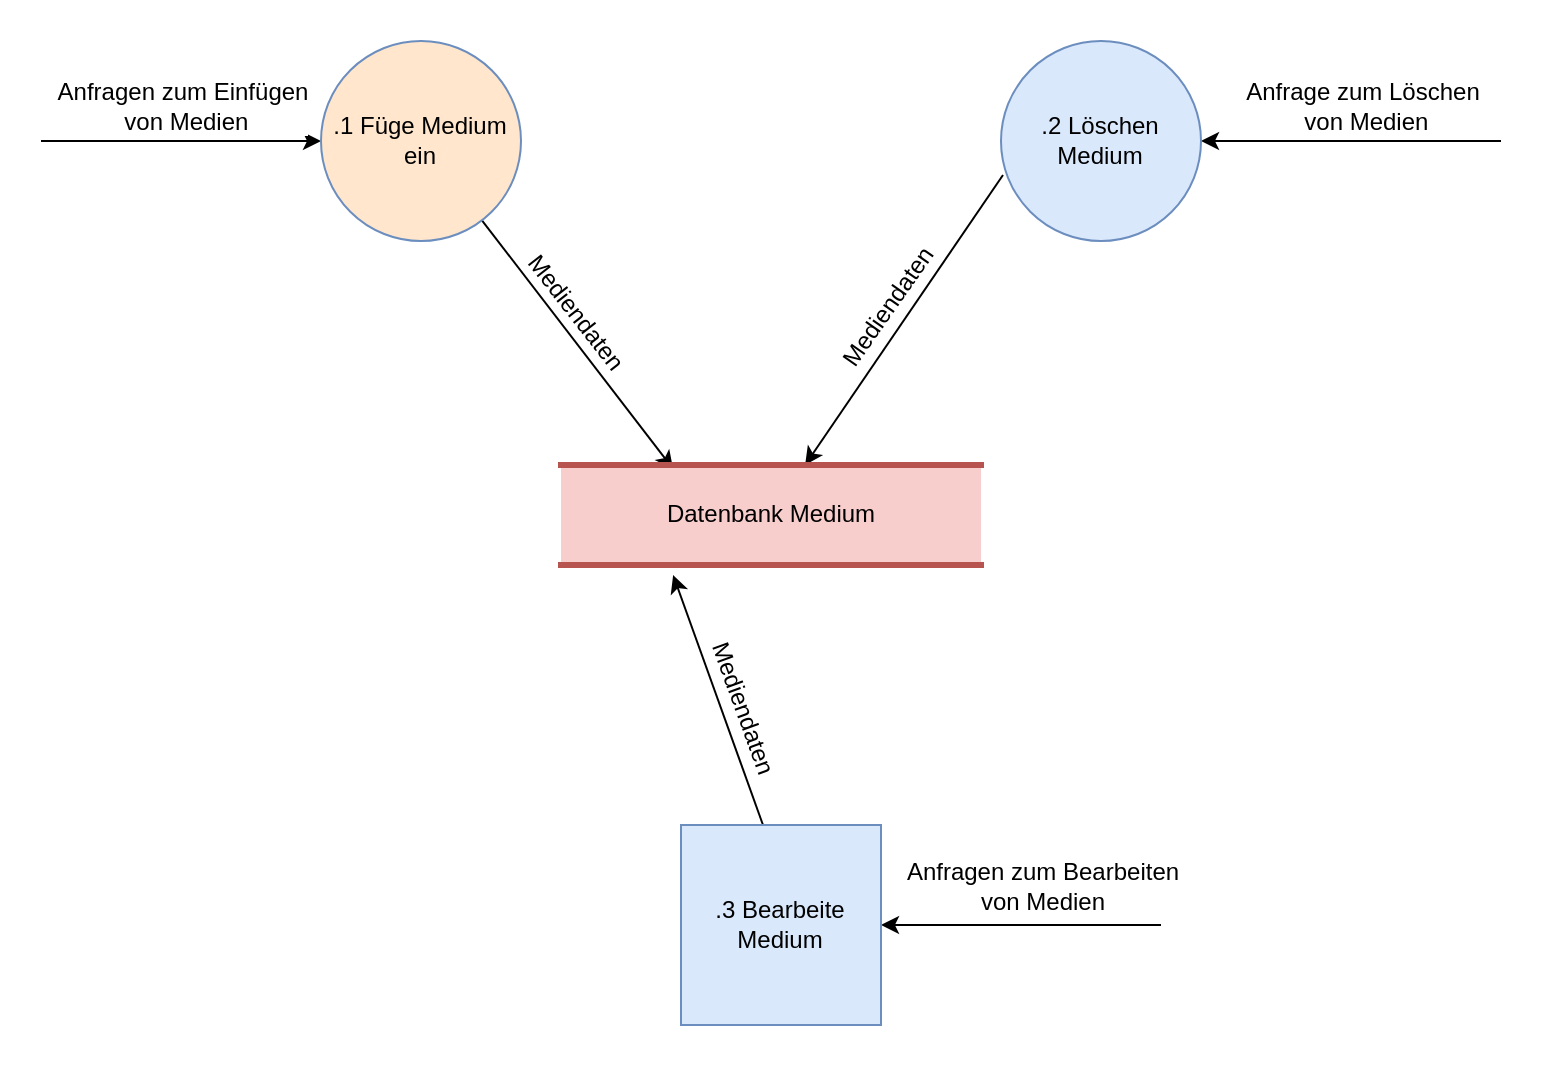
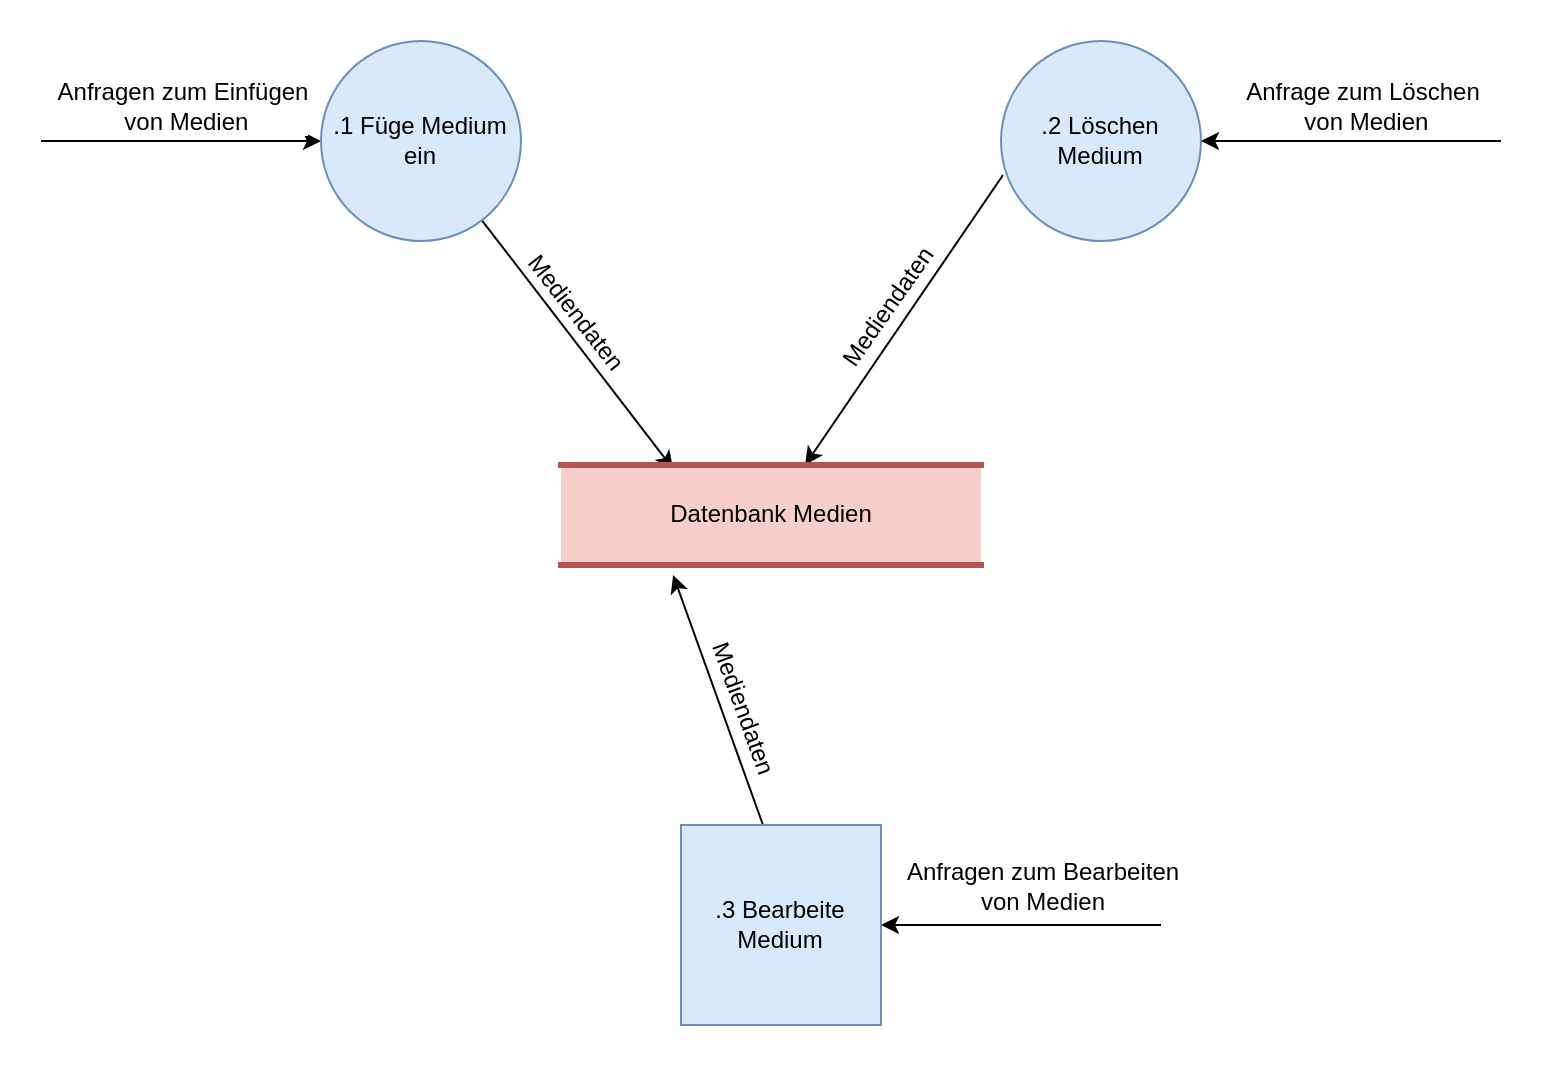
(421, 141) -> (421, 141)
(772, 515) -> (772, 515)
